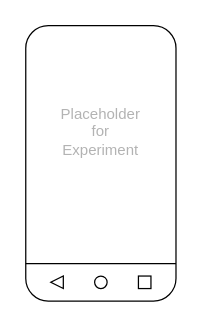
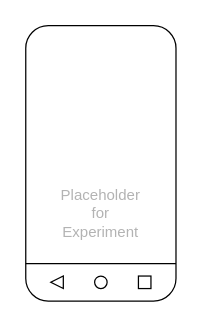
(101, 132) -> (101, 213)
